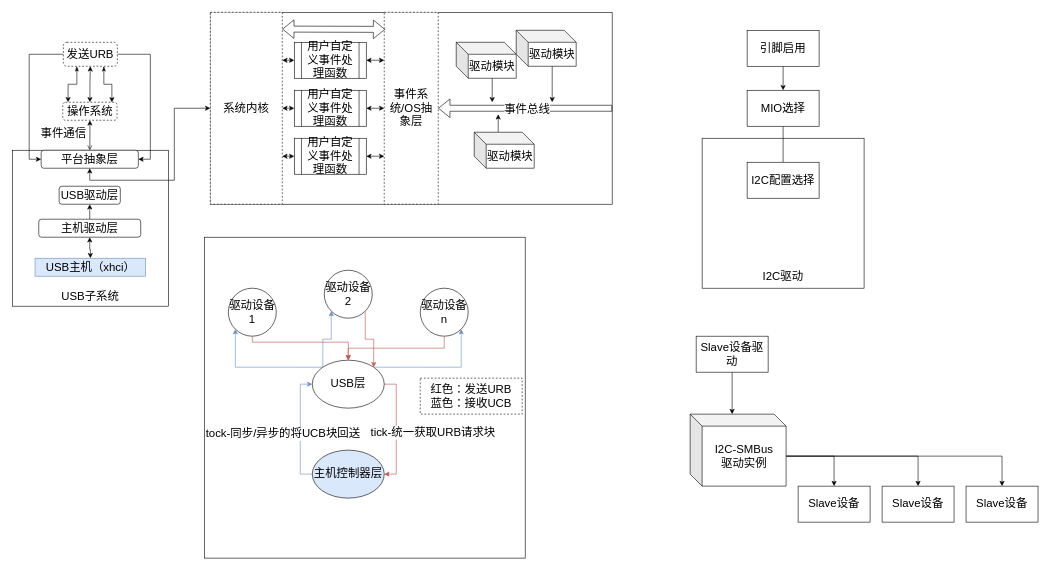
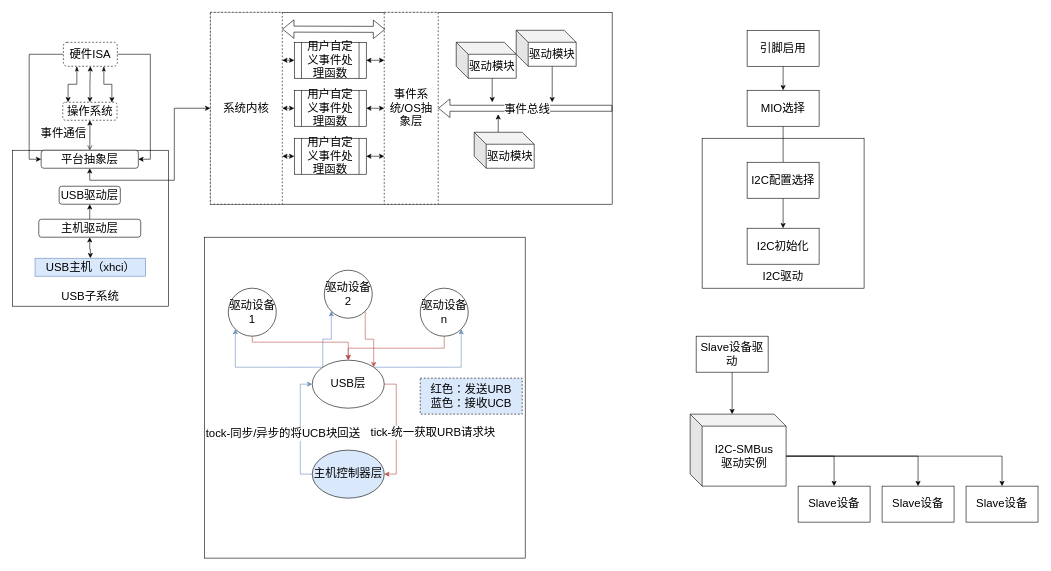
(90, 54) -> (90, 54)
none -> (783, 222)
none -> (783, 246)
(471, 396) -> (471, 396)
